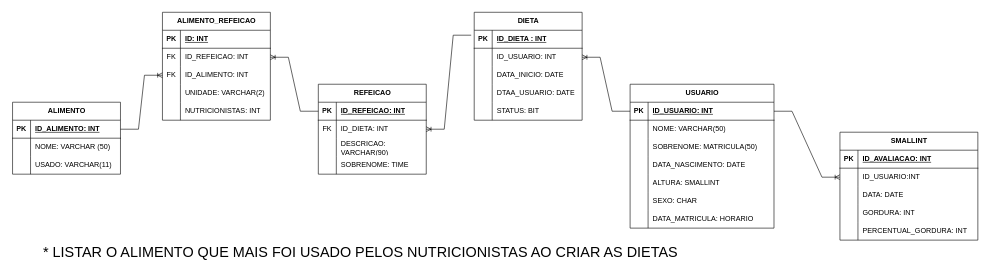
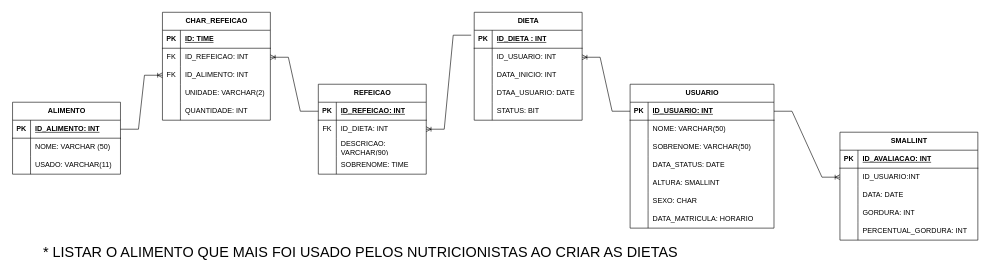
(217, 21) -> (217, 21)
(197, 39) -> (199, 39)
(530, 75) -> (527, 75)
(222, 111) -> (213, 111)
(700, 147) -> (696, 147)
(694, 165) -> (686, 165)
